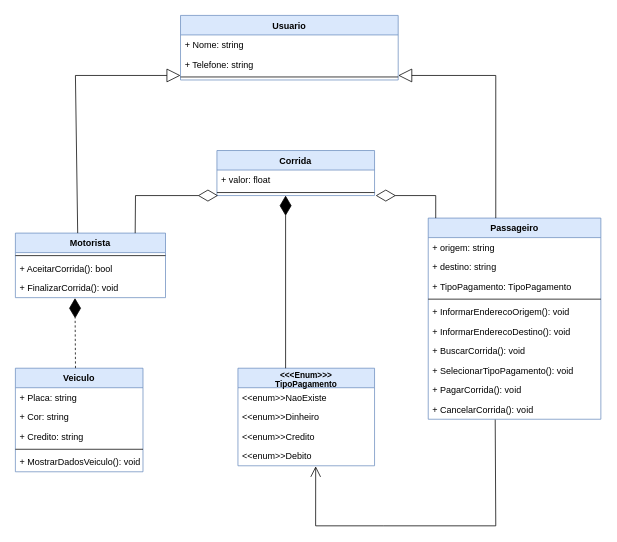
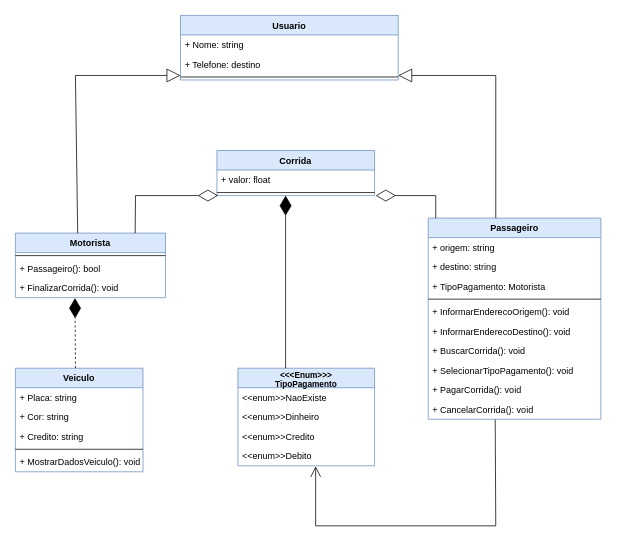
(224, 65) -> (227, 65)
(73, 269) -> (64, 269)
(502, 287) -> (492, 287)
